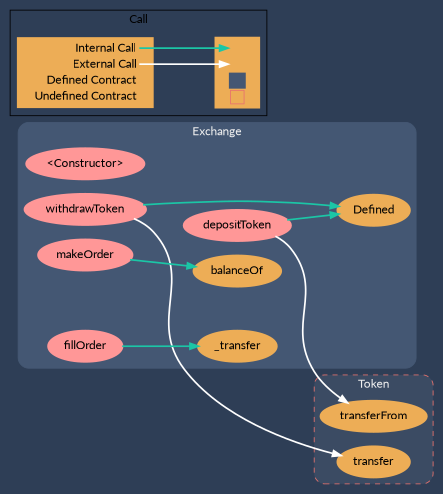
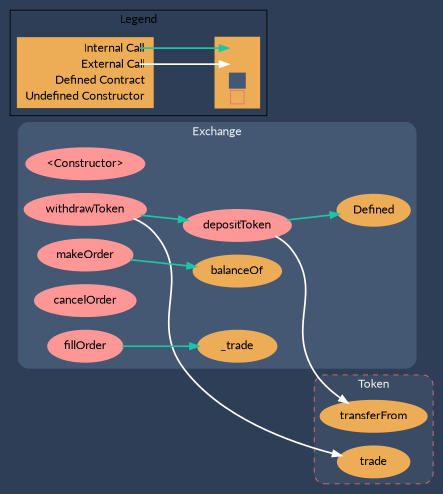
(139, 20) -> (139, 20)
(86, 96) -> (85, 96)
(237, 201) -> (160, 217)
none -> (85, 301)
(237, 346) -> (237, 346)
(374, 462) -> (374, 462)
